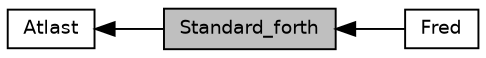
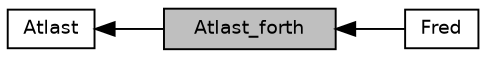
(250, 29) -> (250, 29)
